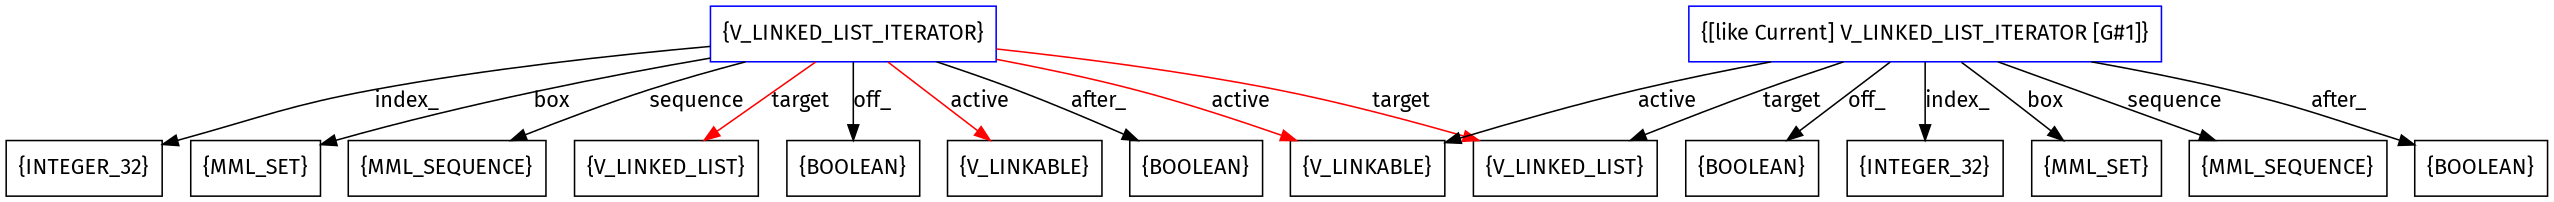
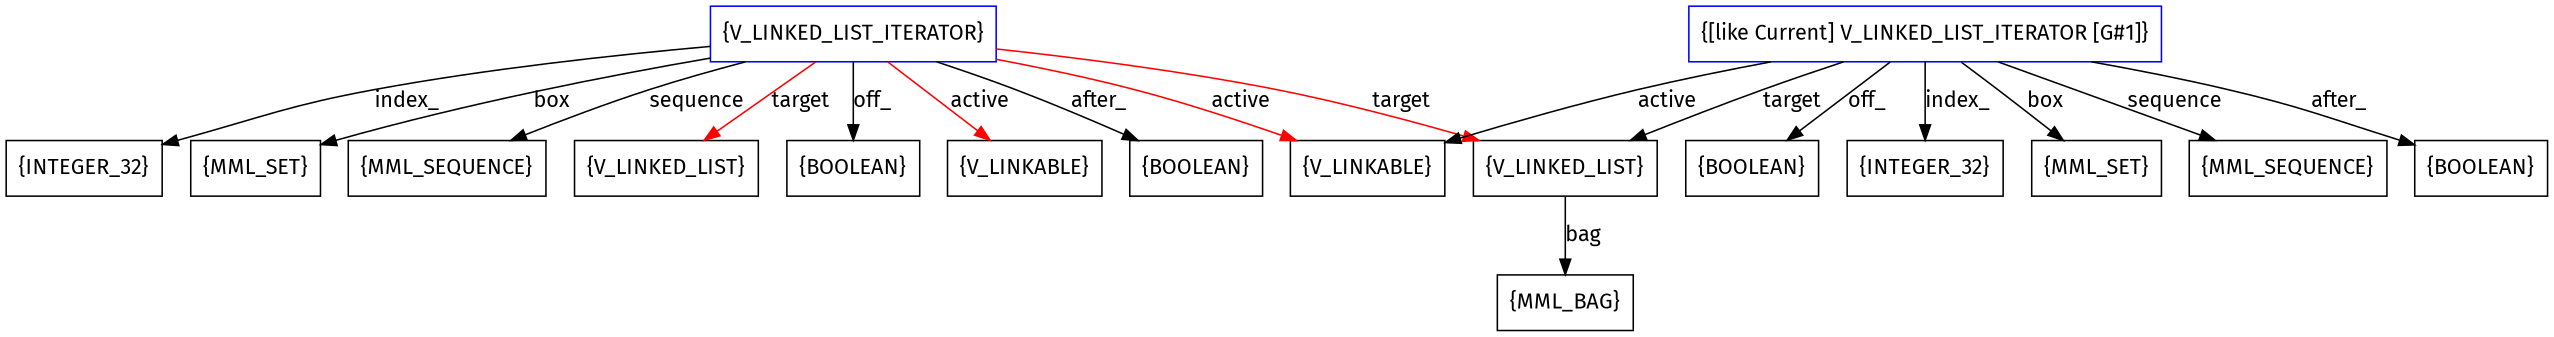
none -> (1565, 303)
